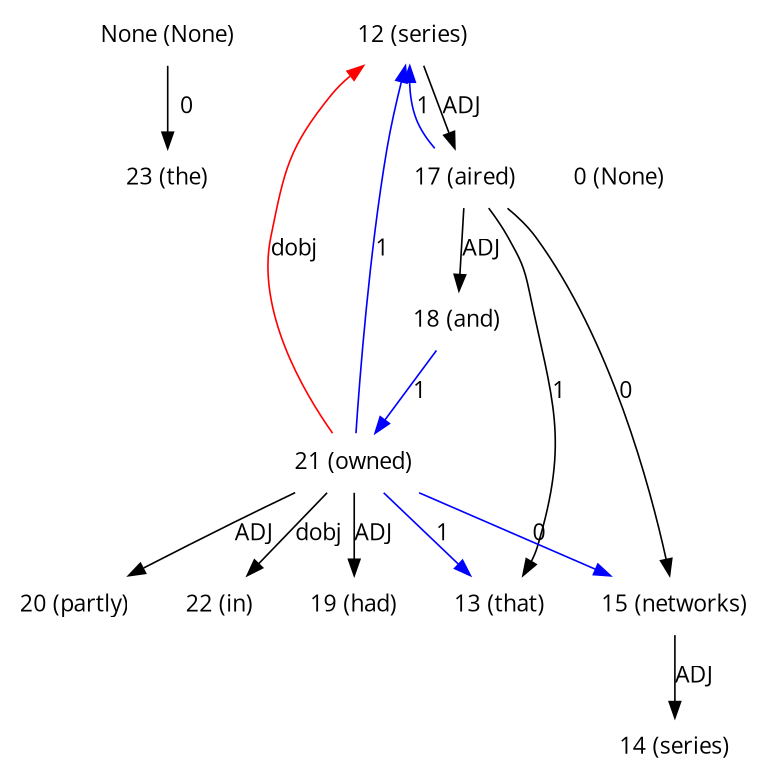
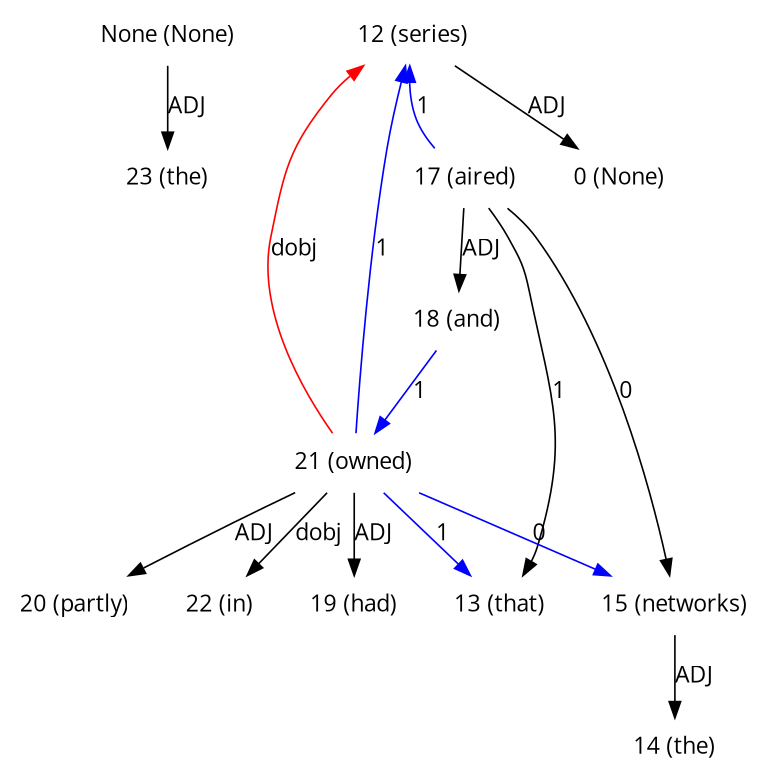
(436, 99) -> (509, 103)
(187, 107) -> (187, 107)
(675, 748) -> (675, 748)
